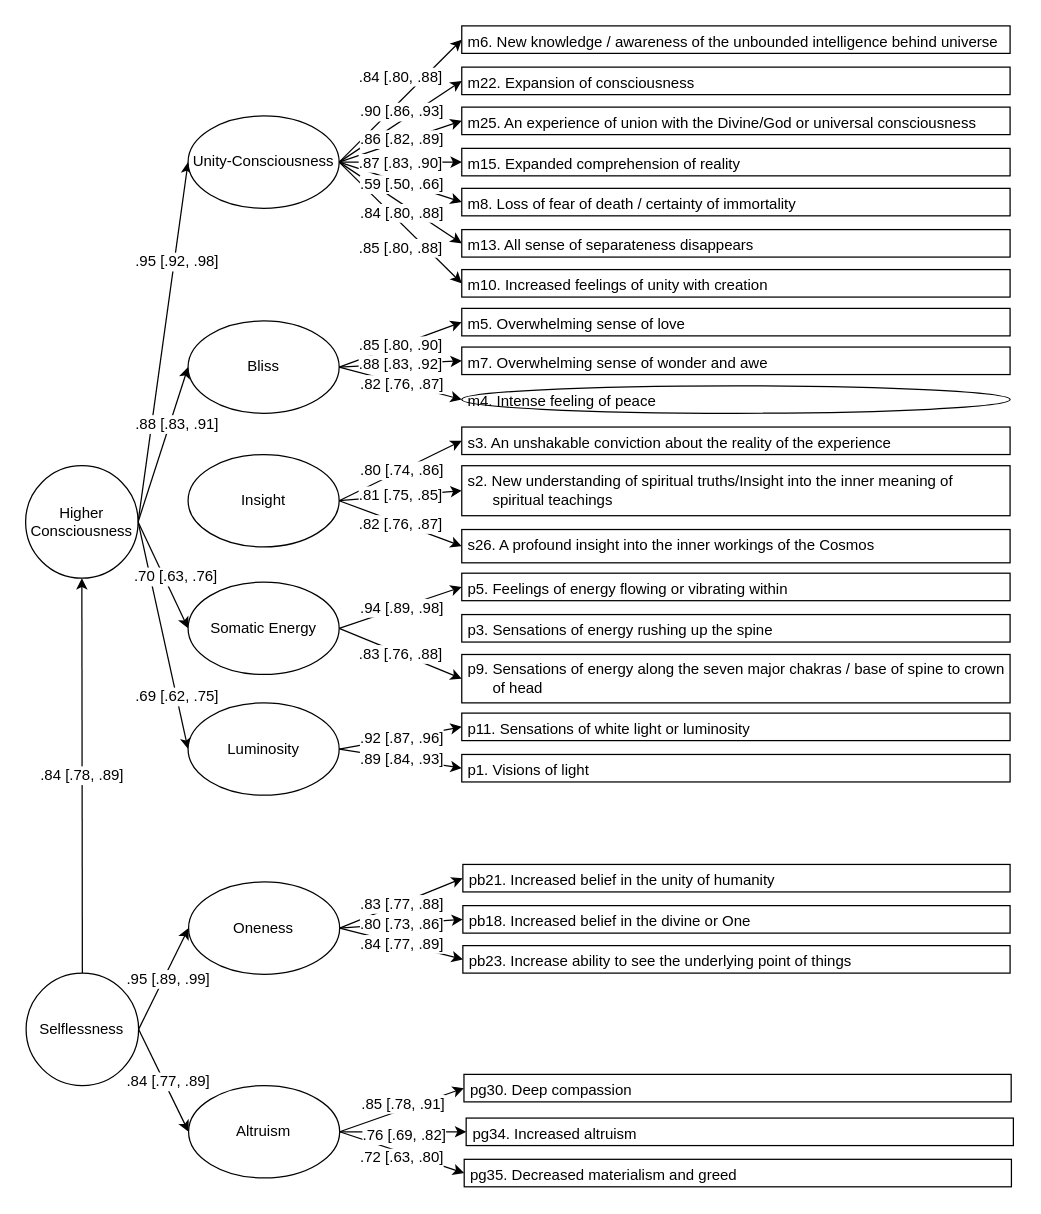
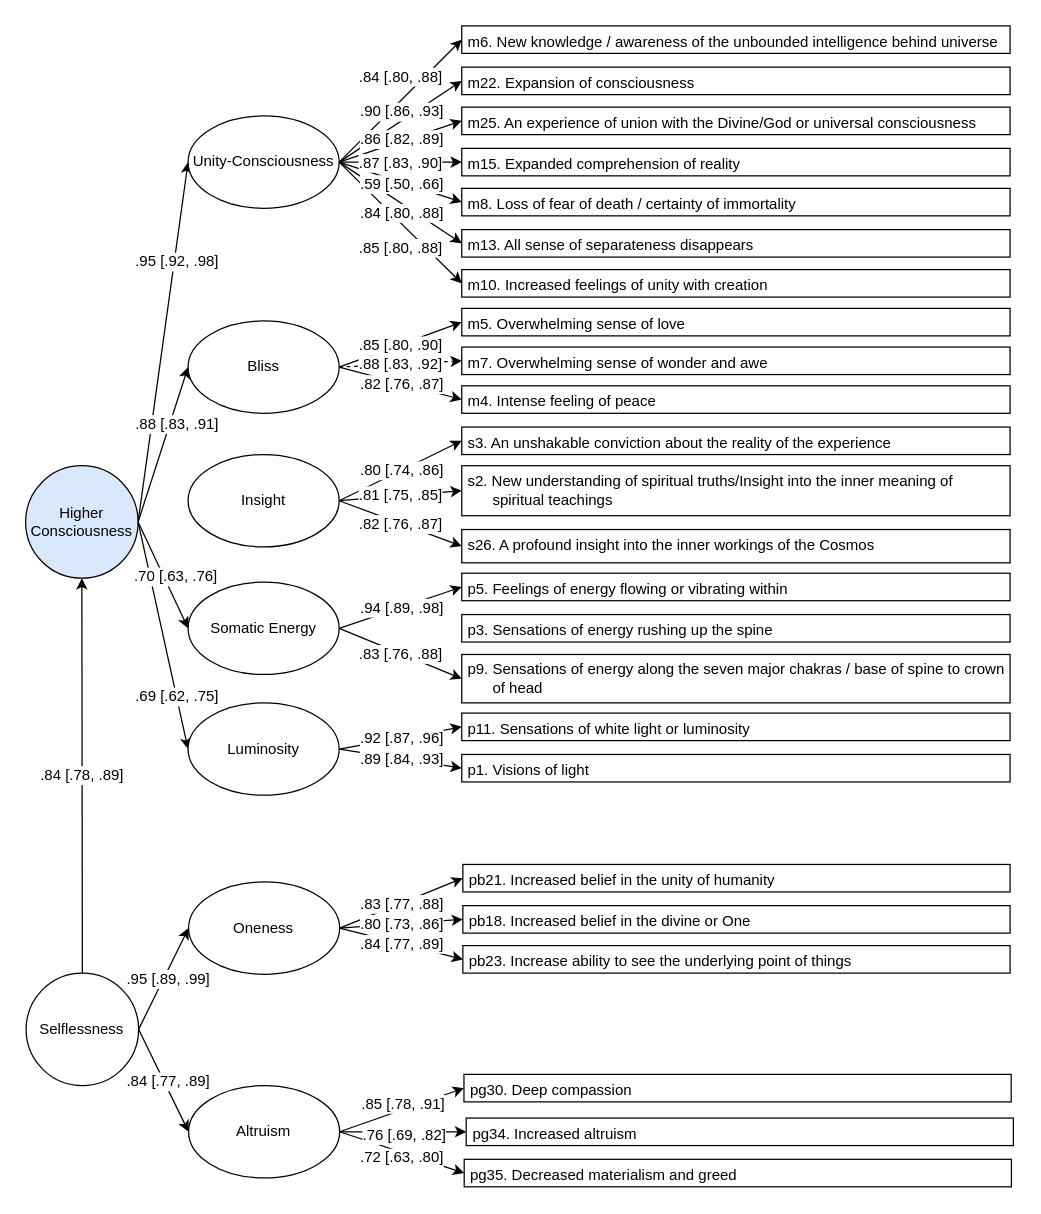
(446, 361) -> (446, 361)
(736, 399) -> (736, 399)
(82, 522) -> (82, 522)
